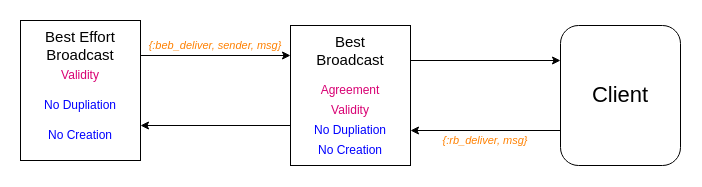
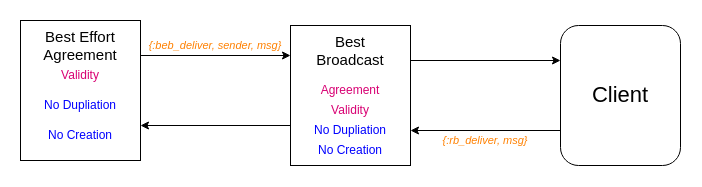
(81, 46) -> (81, 46)
